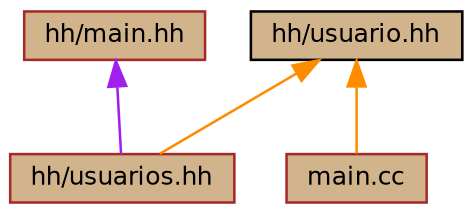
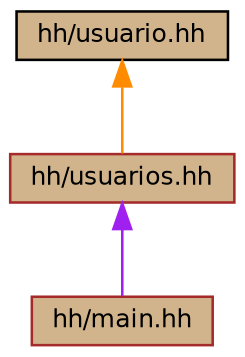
(119, 120) -> (122, 263)
(357, 178) -> none
